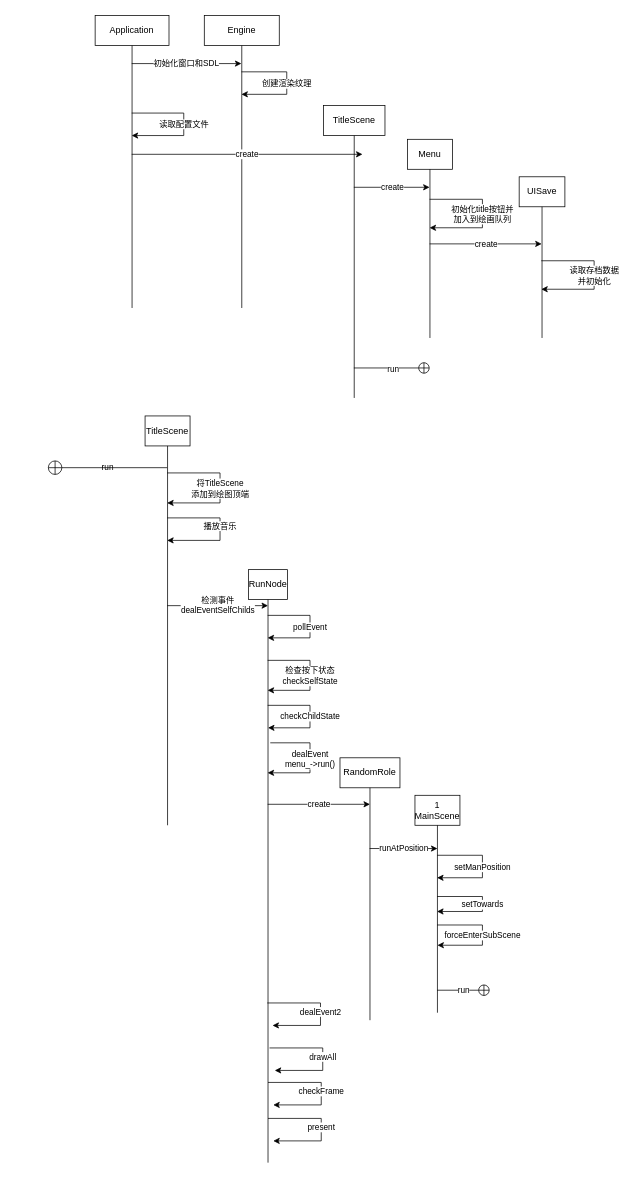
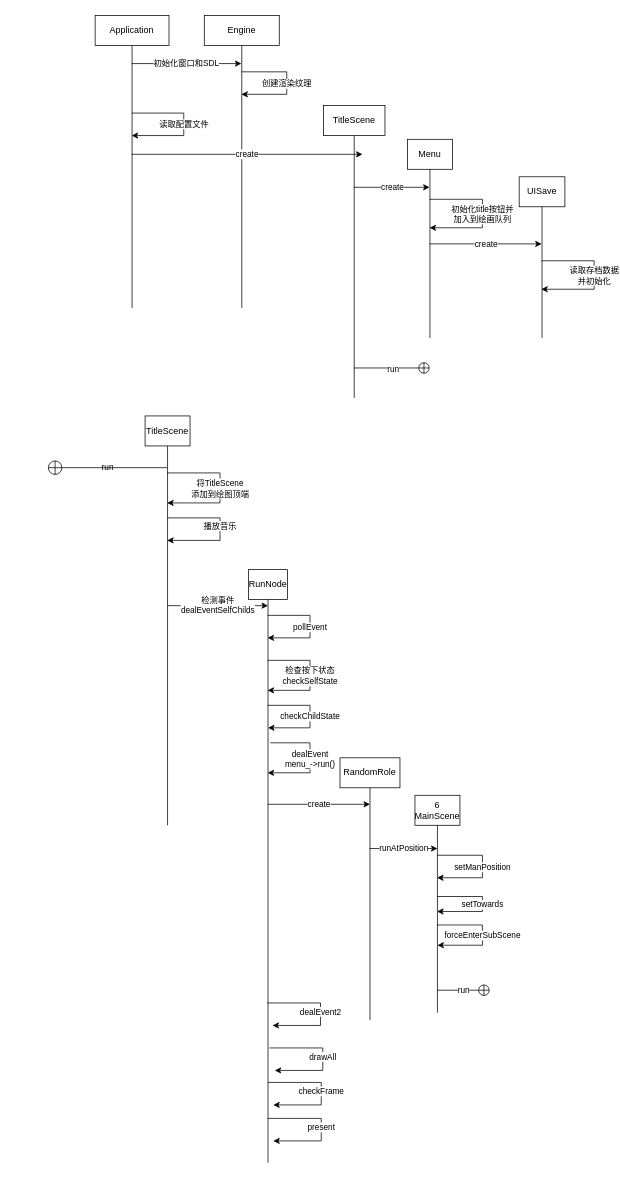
(438, 810) -> (438, 810)
